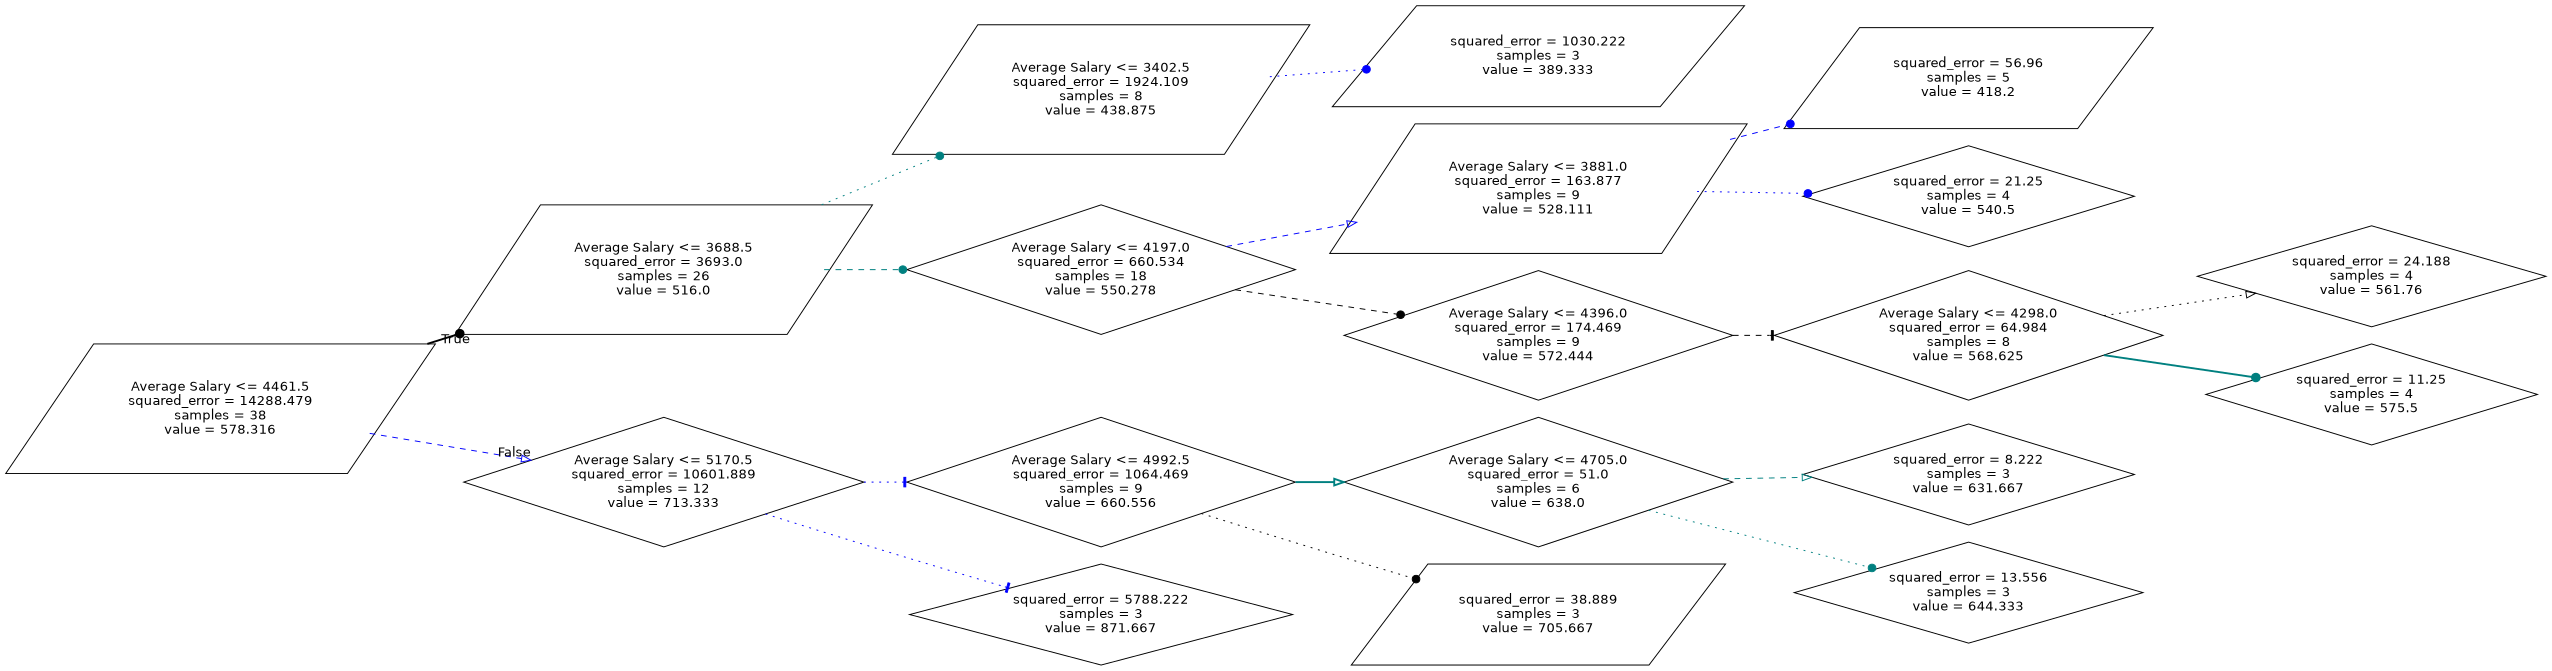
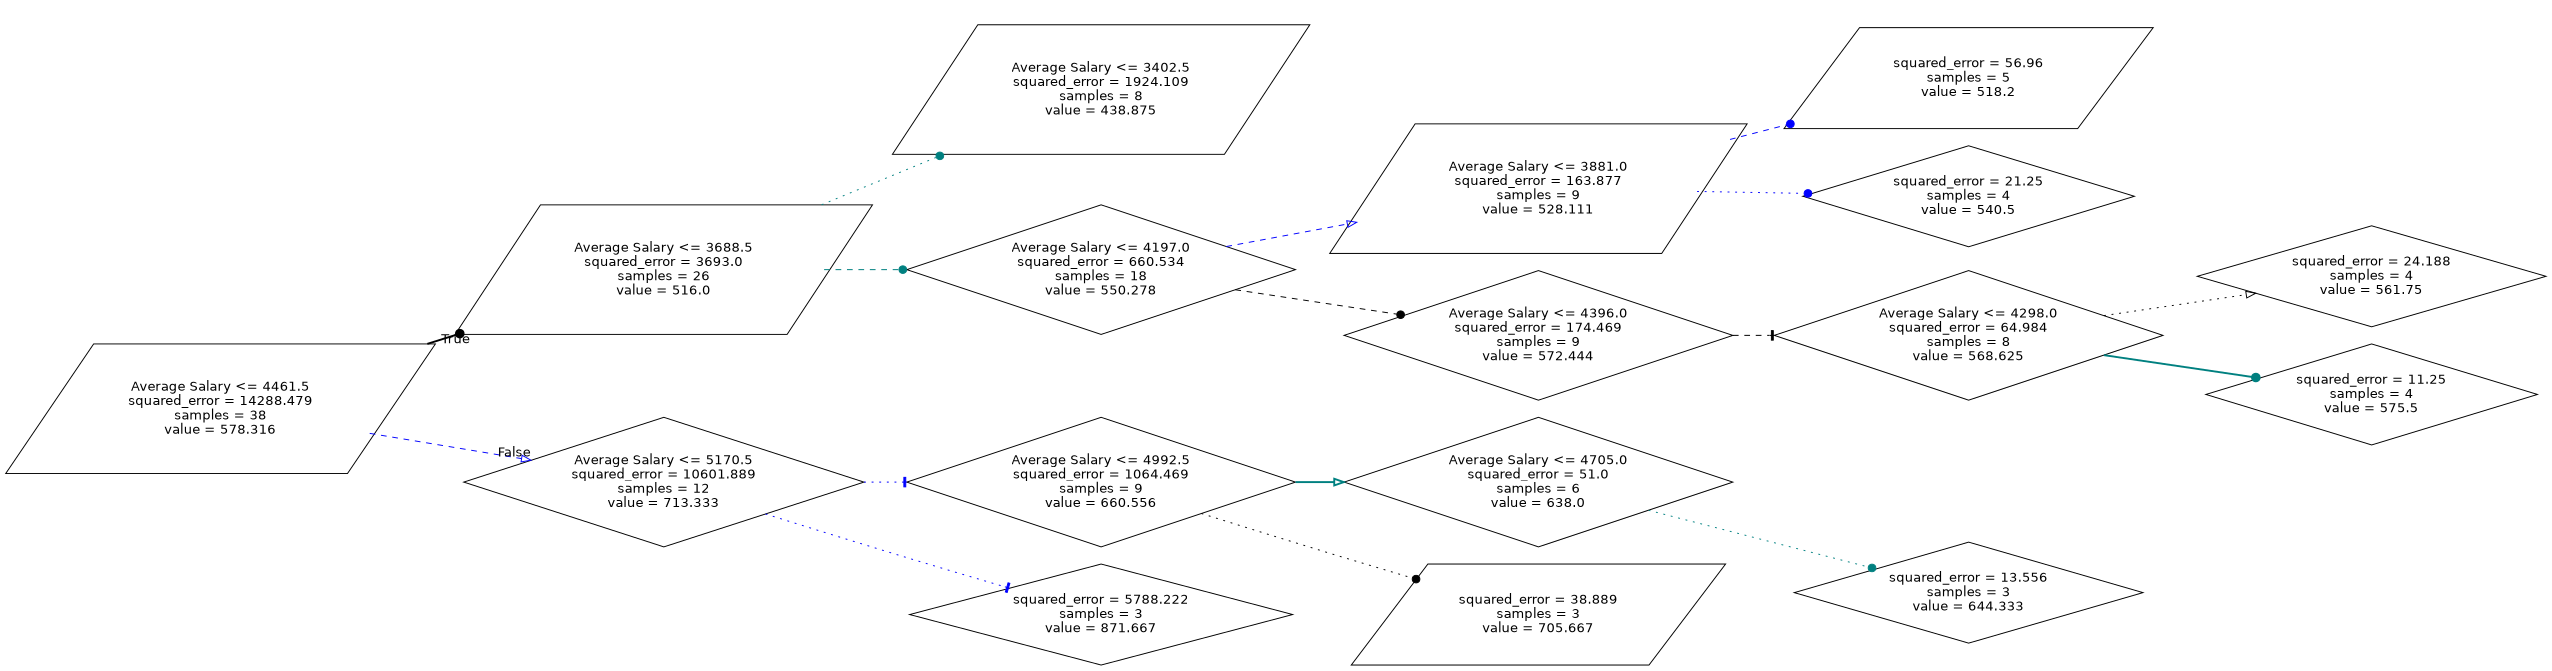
(1538, 56) -> none
(1969, 78) -> (1969, 78)
(2372, 276) -> (2372, 276)
(1969, 474) -> none
